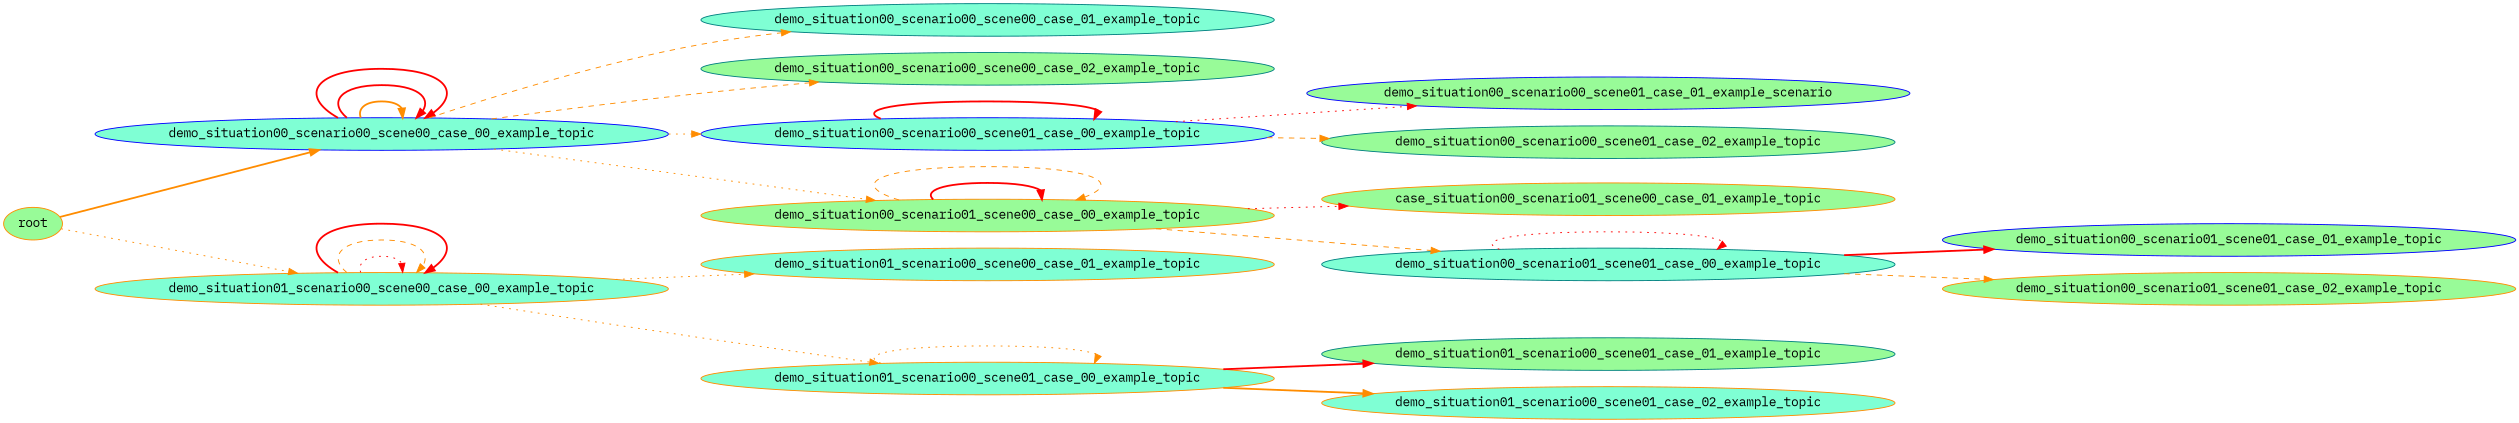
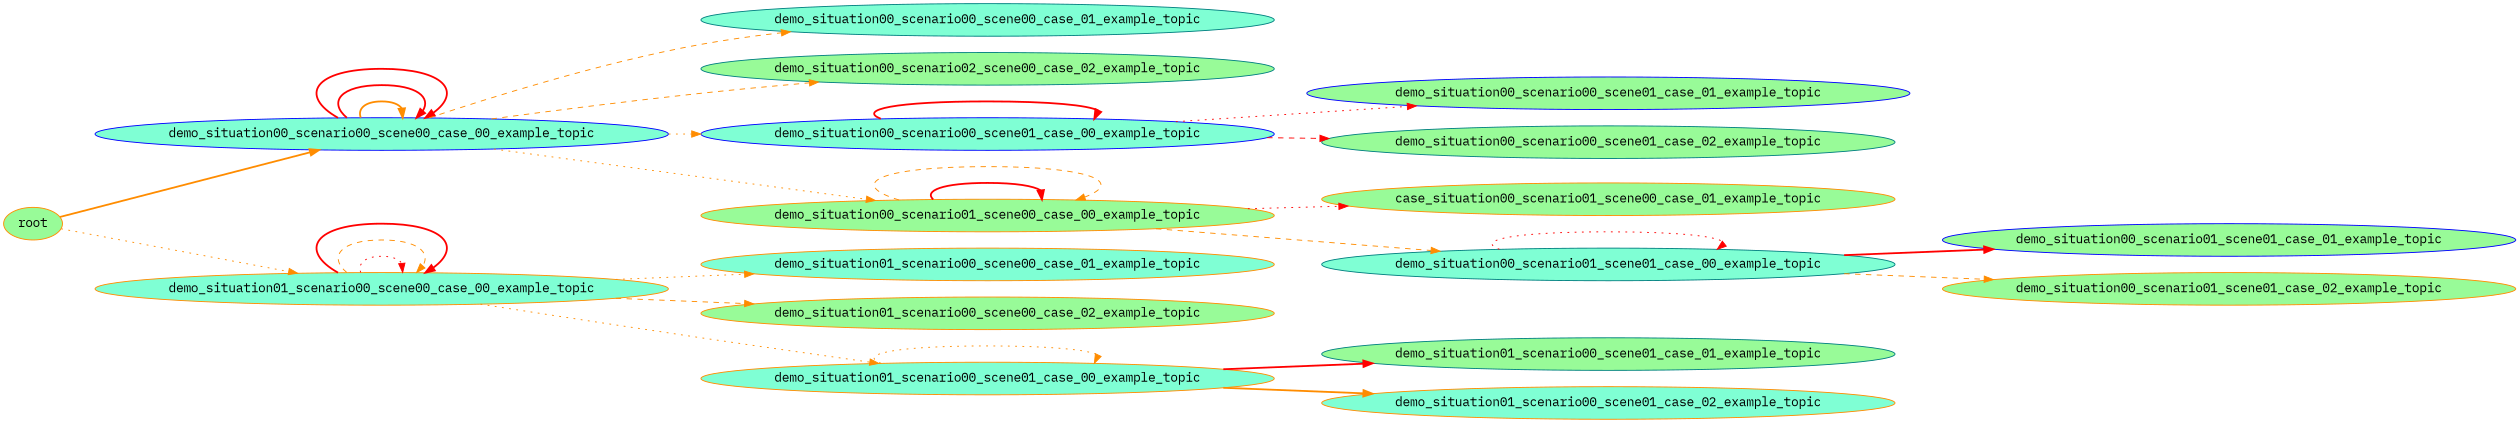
(988, 69) -> (988, 69)
(1608, 93) -> (1608, 93)
(1293, 138) -> (1293, 138)
none -> (988, 313)
